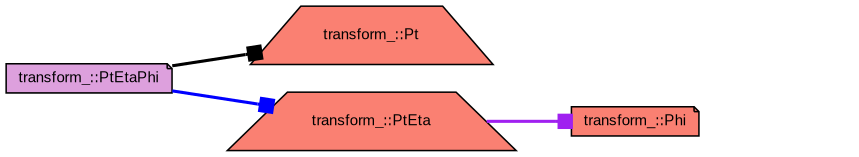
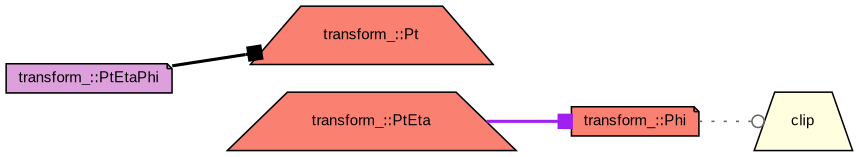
(215, 97) -> none
none -> (803, 121)
